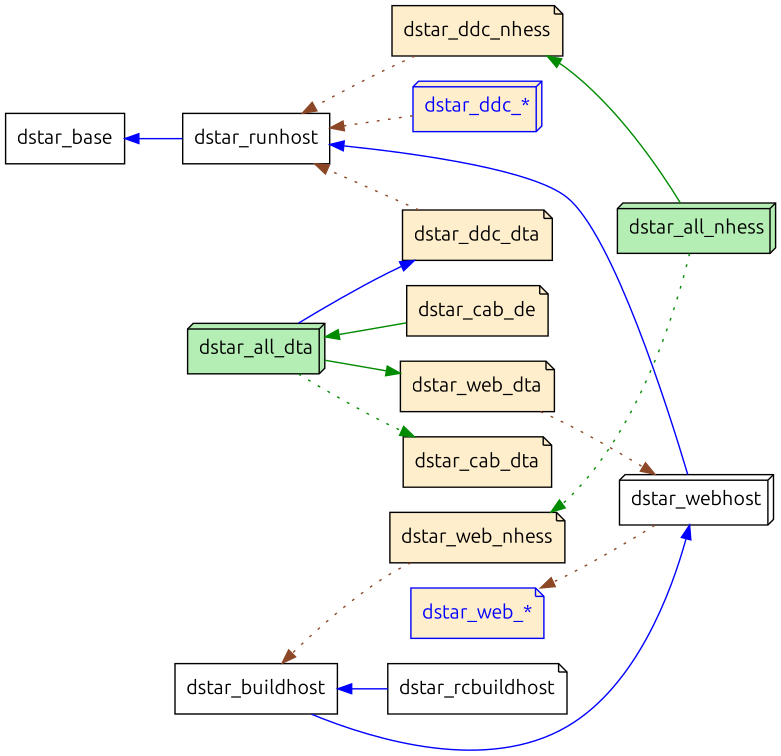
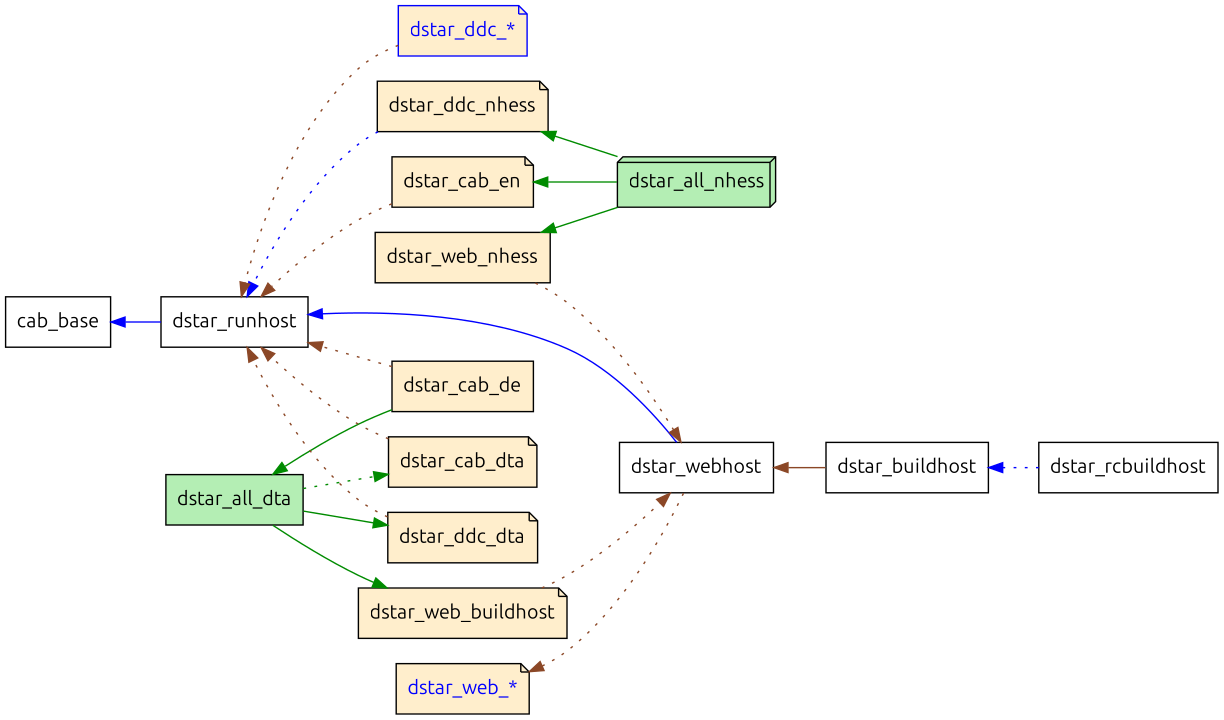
(364, 80) -> (306, 199)
(477, 106) -> (463, 31)
(65, 139) -> (58, 322)
none -> (463, 182)
(349, 294) -> (338, 517)
(477, 311) -> (463, 386)
(256, 349) -> (234, 500)
none -> (357, 357)
(477, 386) -> (463, 613)
(643, 387) -> (586, 218)
none -> (327, 403)
(696, 500) -> (696, 468)
(477, 538) -> (463, 258)
(348, 604) -> (614, 347)
(477, 613) -> (463, 689)
(370, 689) -> (1021, 468)
(477, 689) -> (1128, 468)
(550, 734) -> (807, 468)
